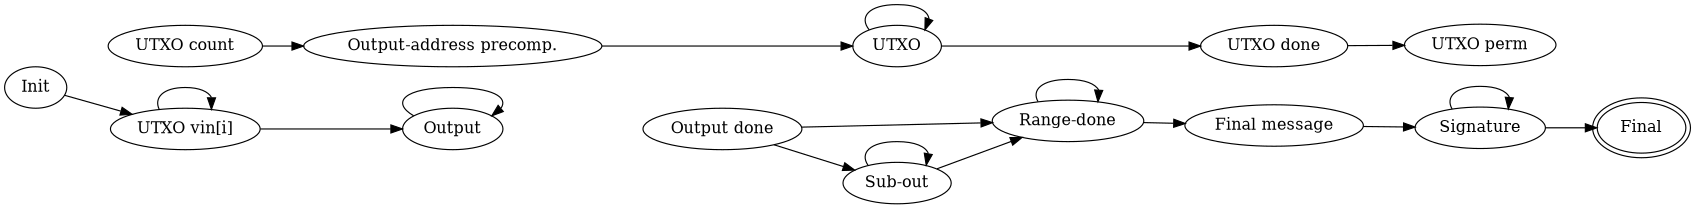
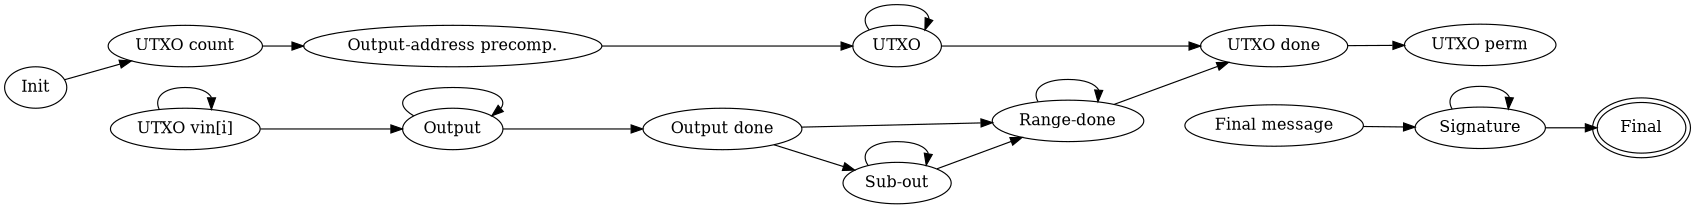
(93, 103) -> (92, 72)
(1159, 123) -> (1166, 85)
none -> (567, 129)
